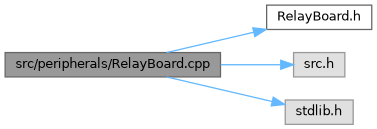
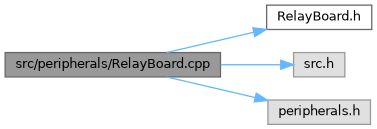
(319, 112) -> (319, 112)
